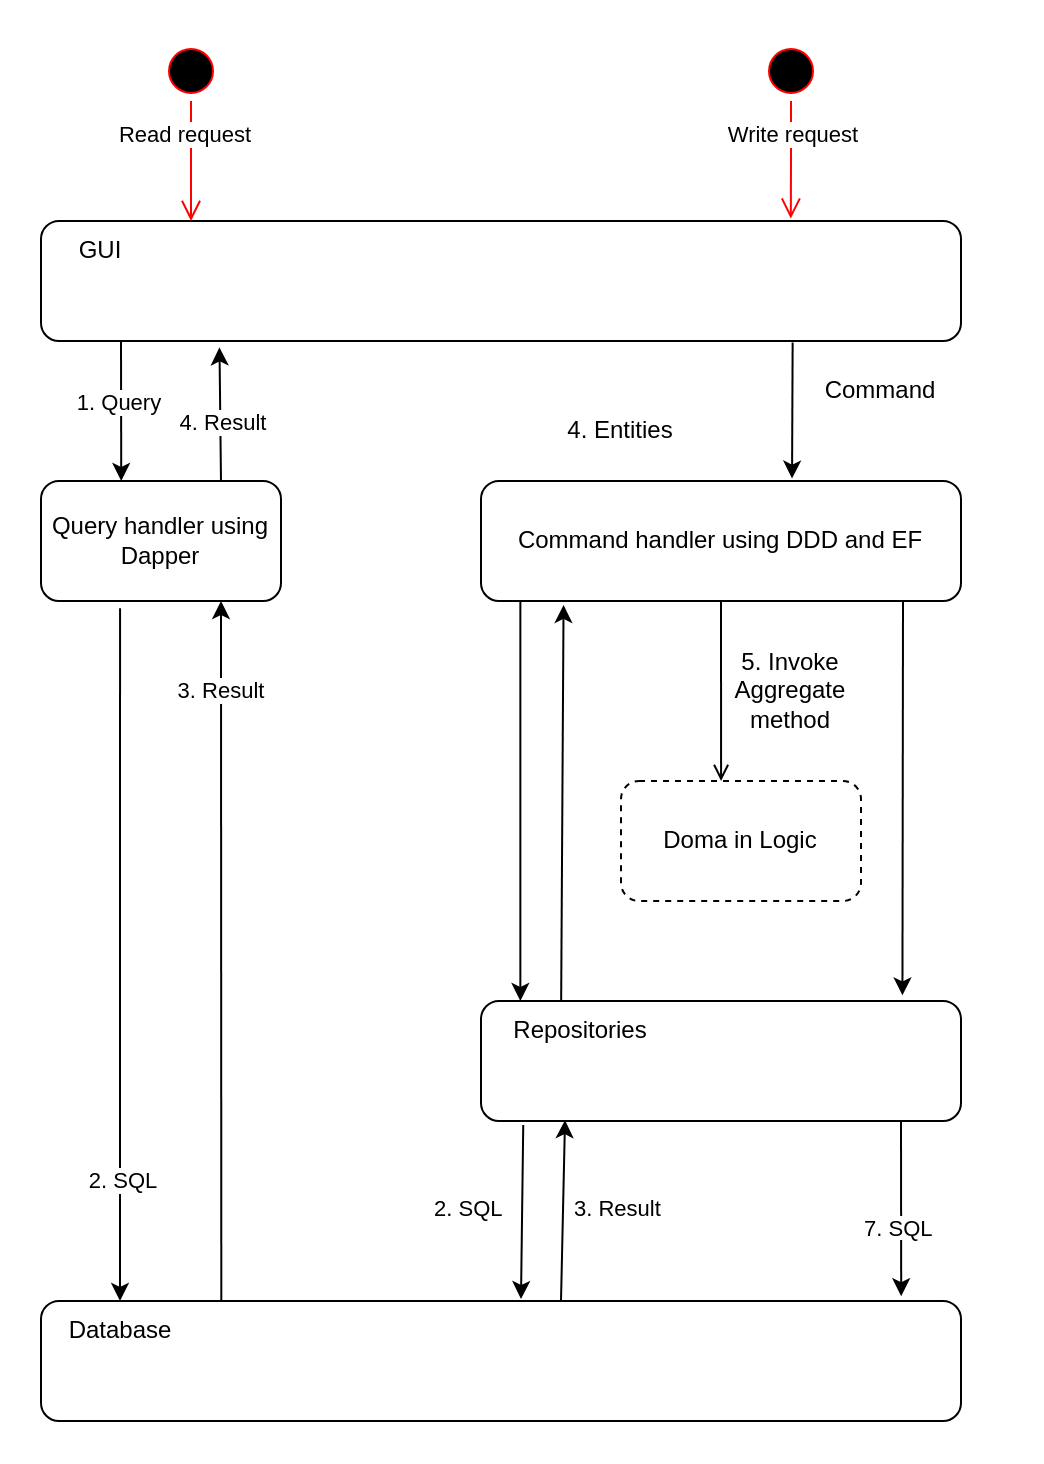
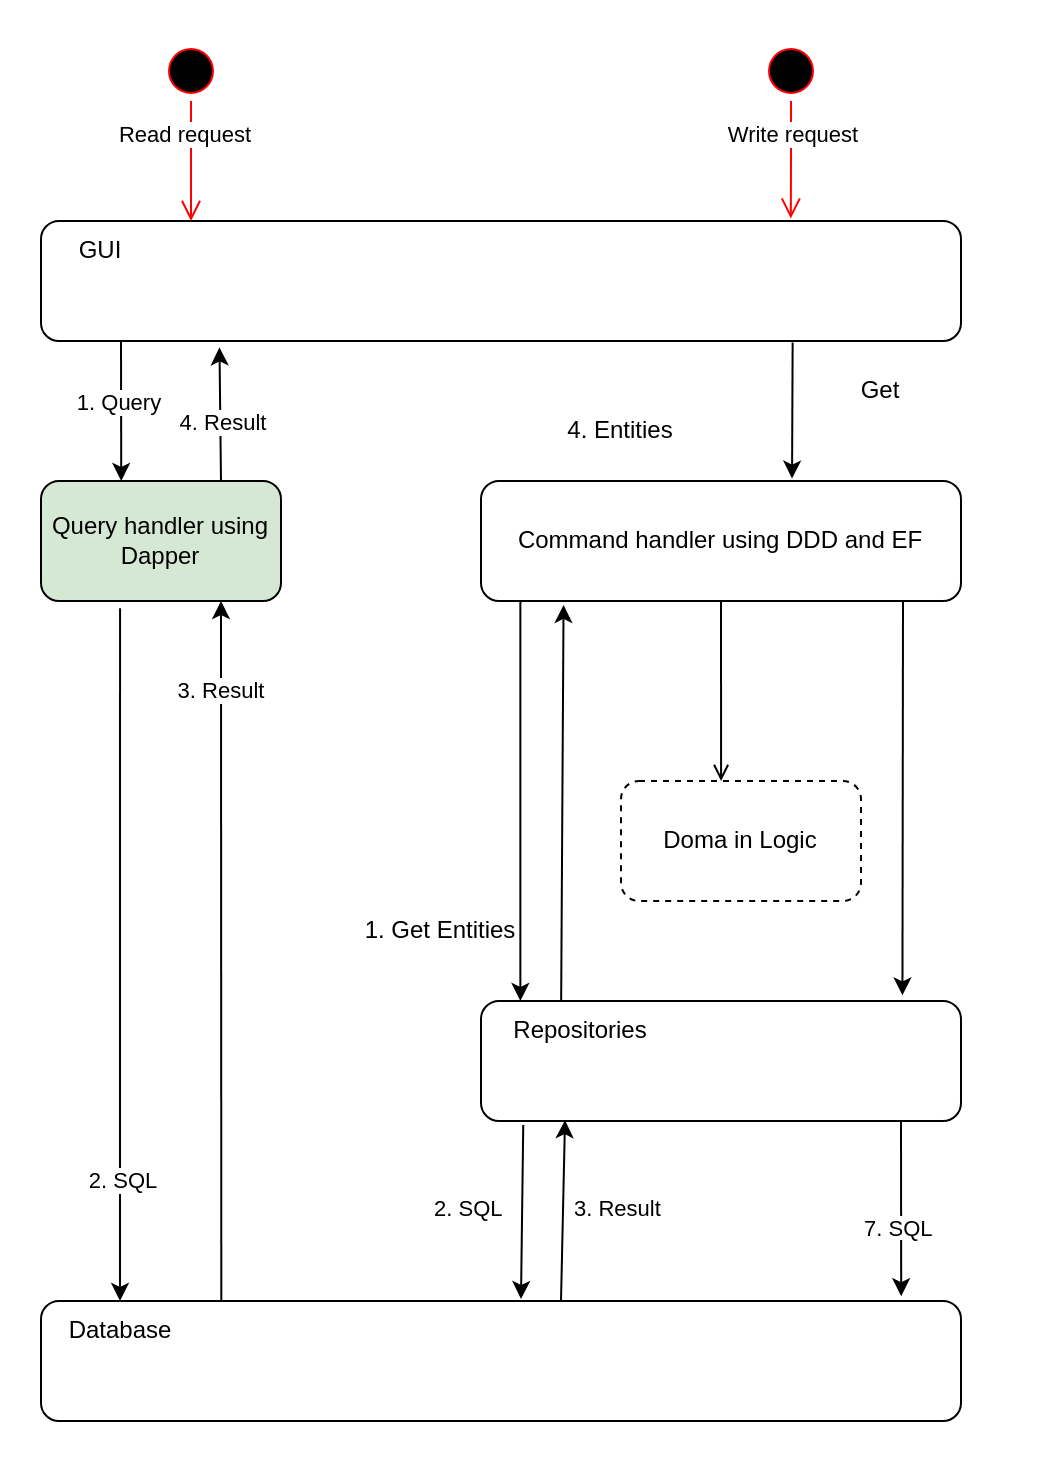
(881, 391) -> (881, 391)
(161, 541) -> (161, 541)
(791, 691) -> none
none -> (441, 931)
